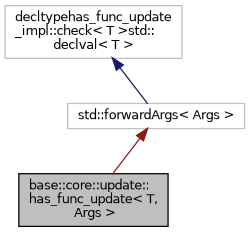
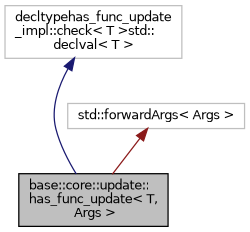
(134, 86) -> (55, 122)
